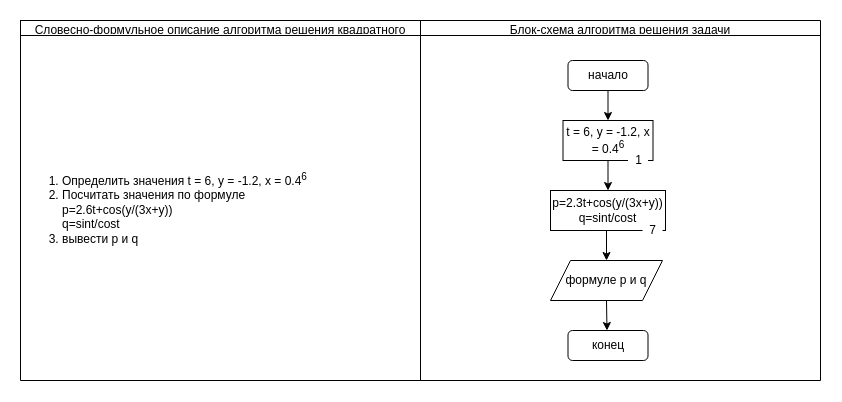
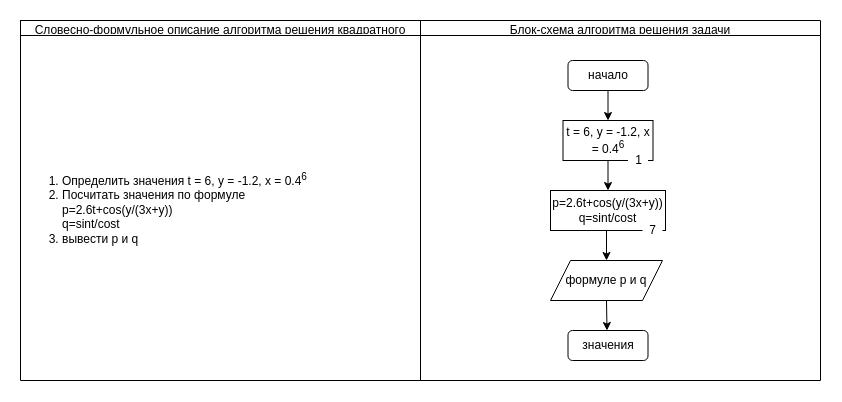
(608, 211) -> (608, 211)
(609, 346) -> (609, 346)
